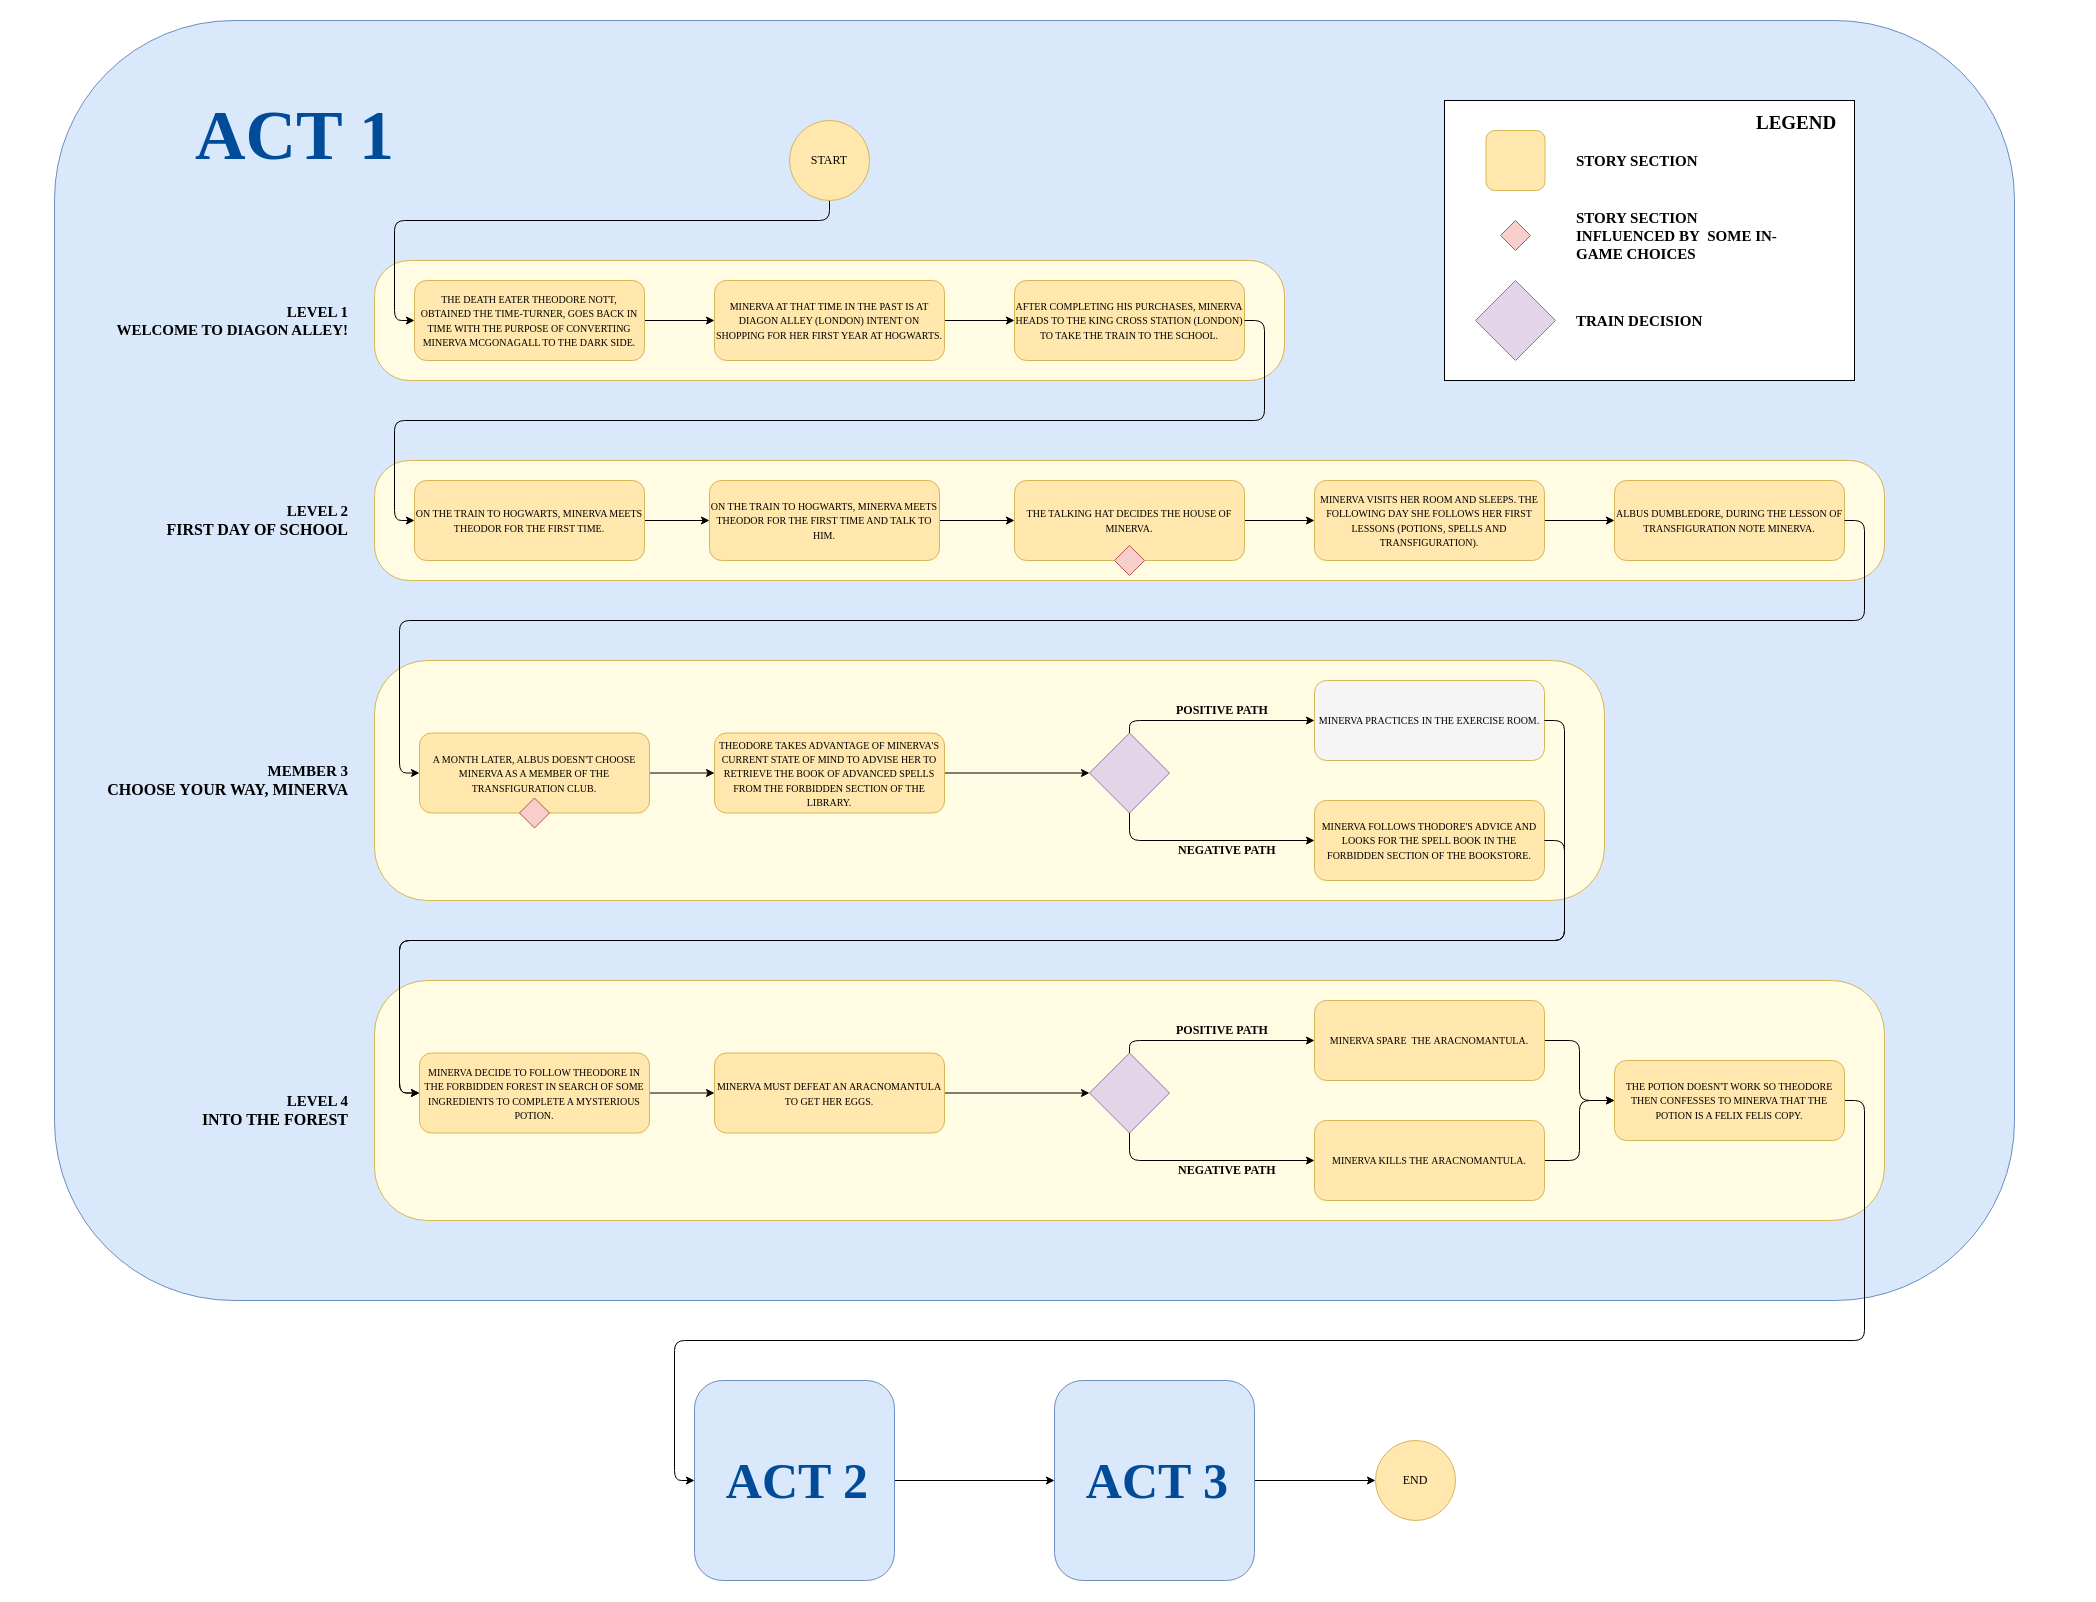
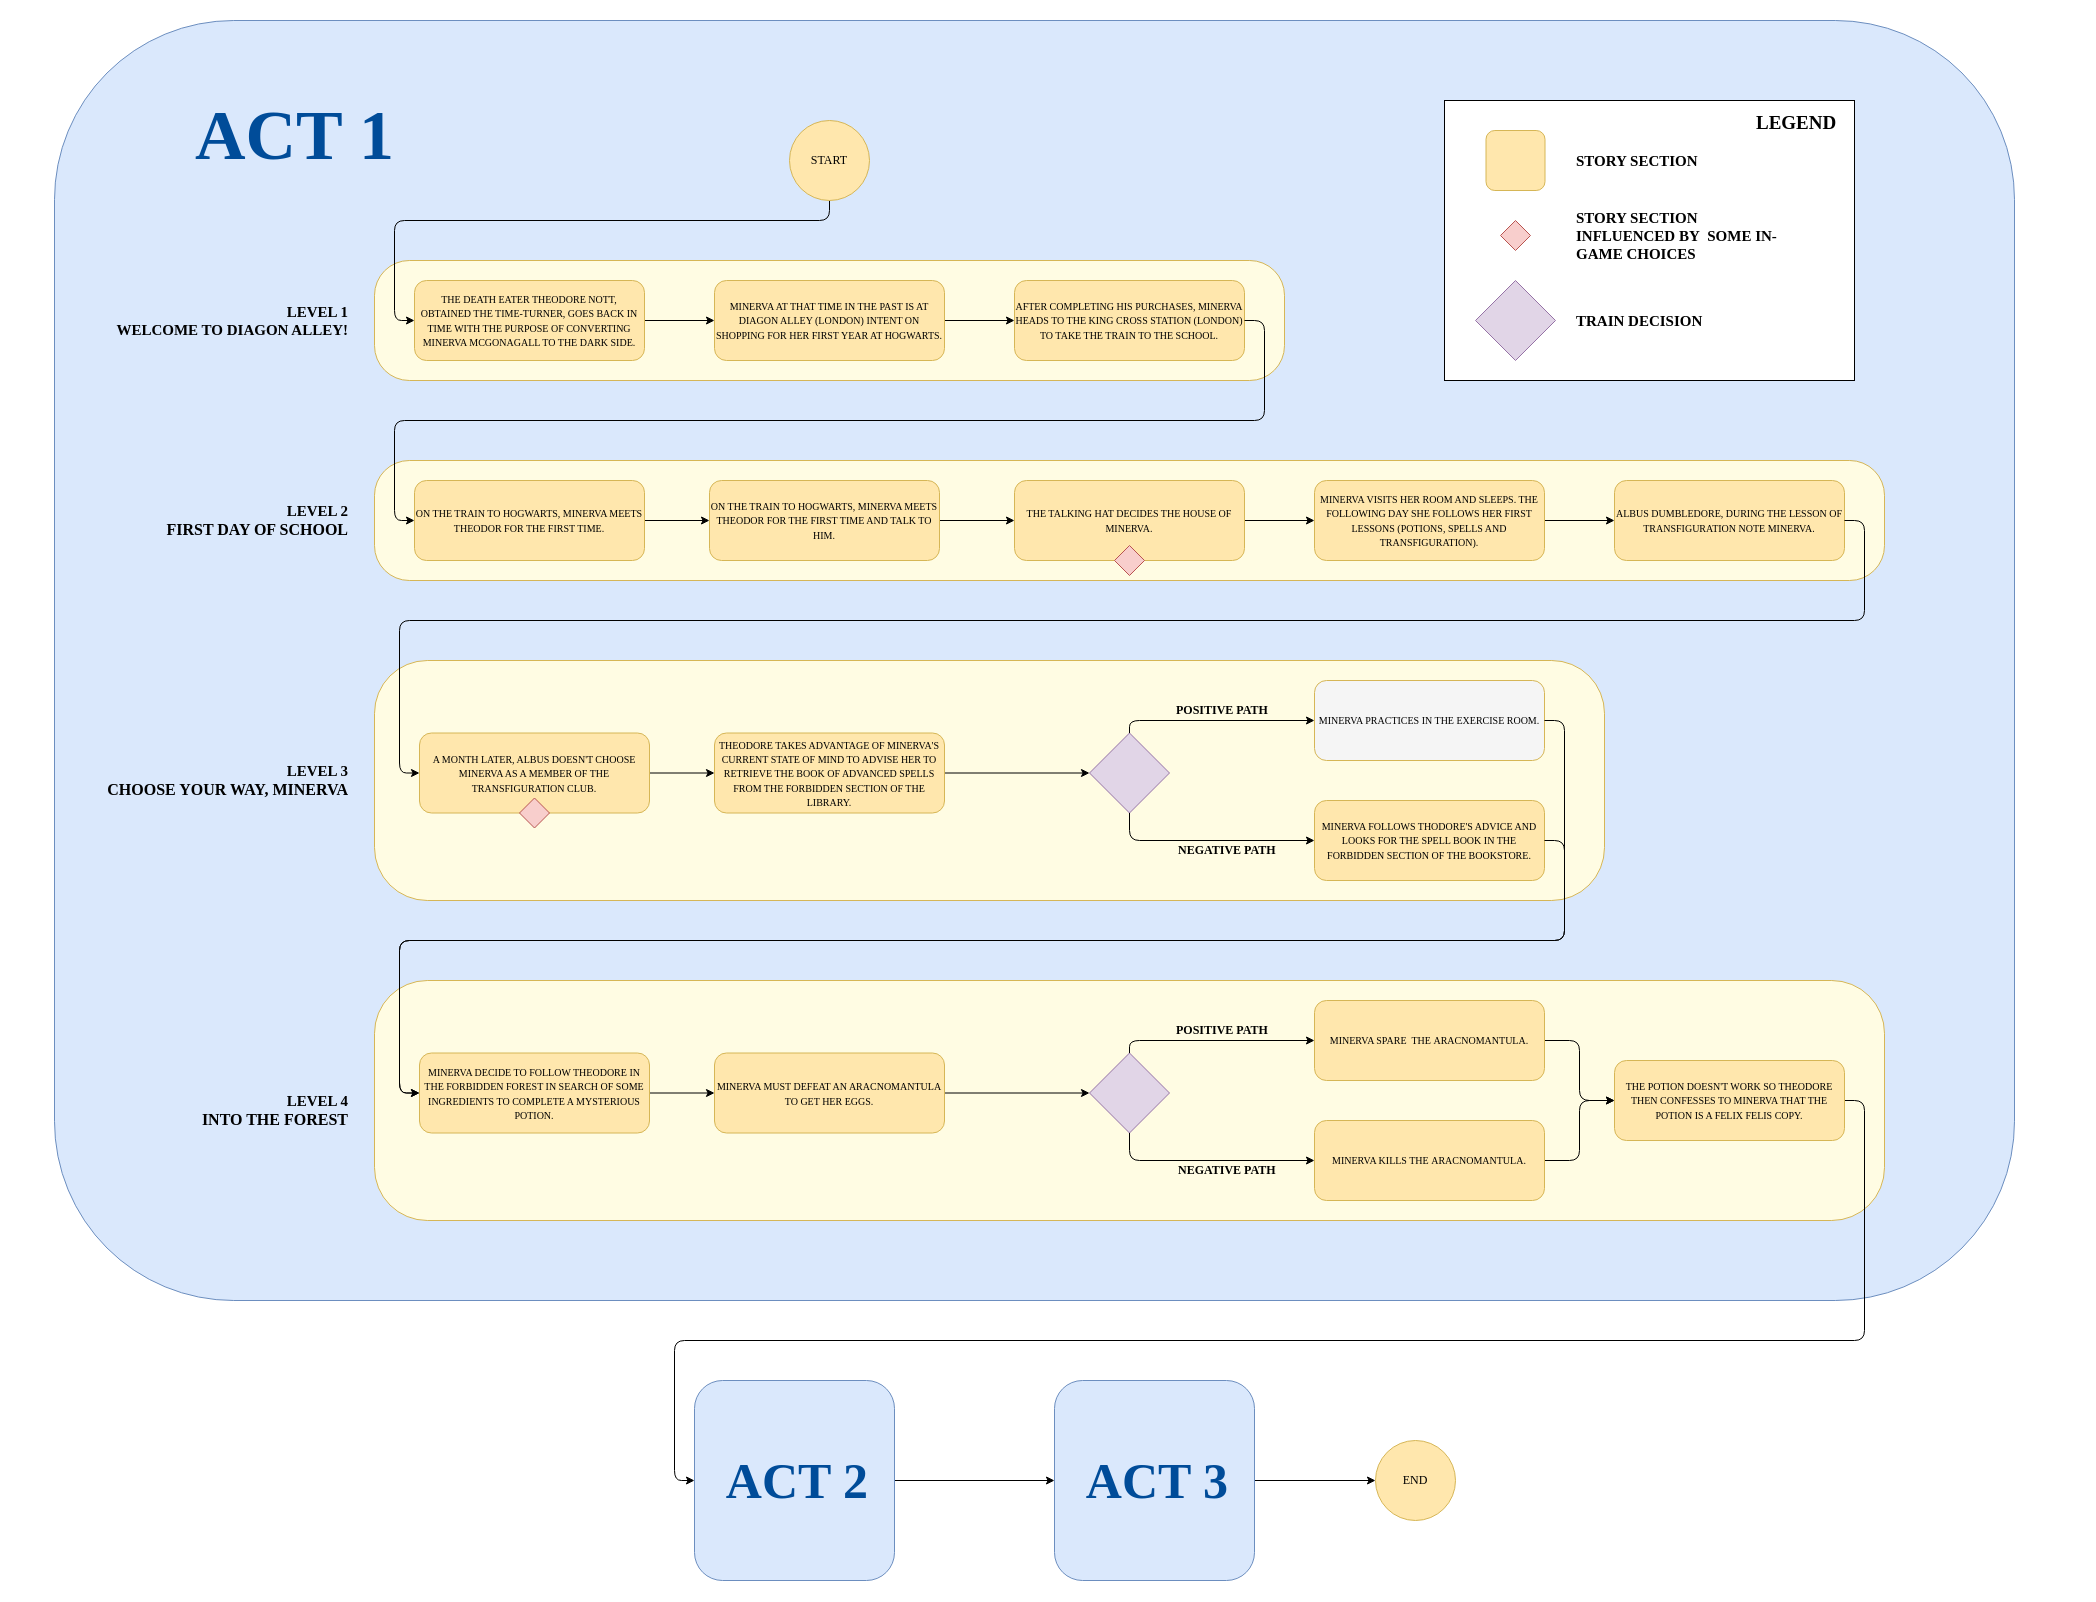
(274, 781) -> (274, 781)
